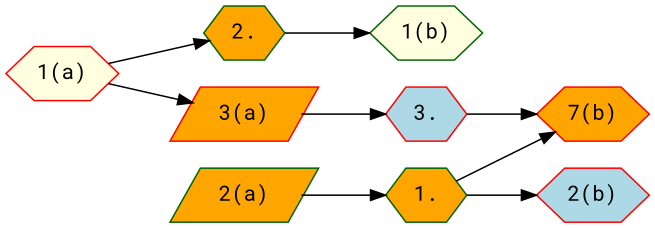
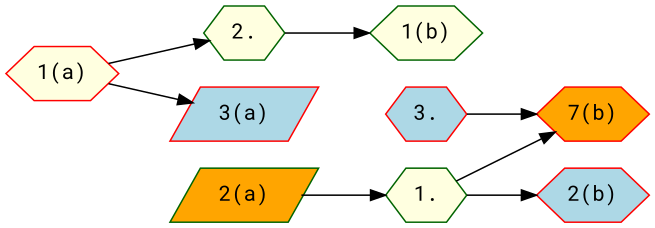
(244, 33) -> (244, 33)
(244, 114) -> (244, 114)
(336, 114) -> none
(426, 195) -> (426, 195)
